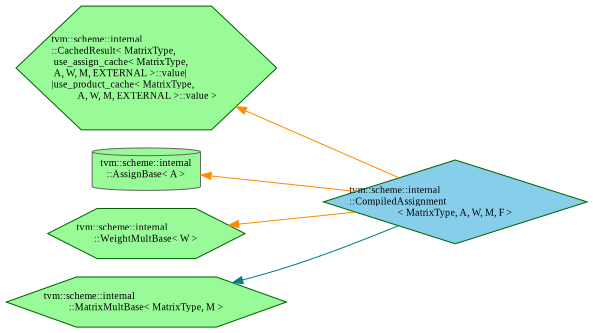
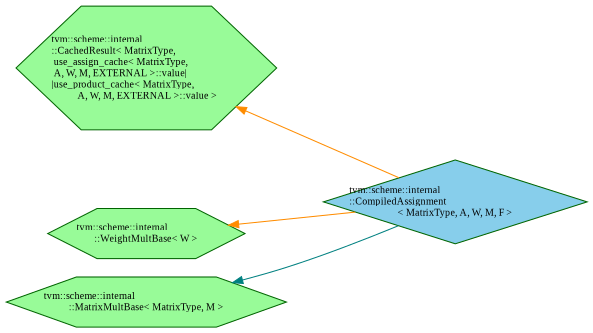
(146, 169) -> none
